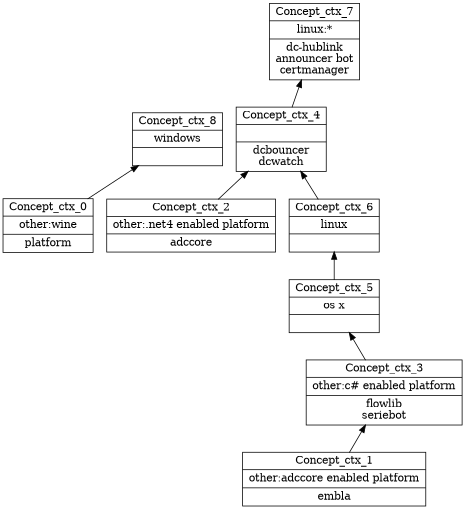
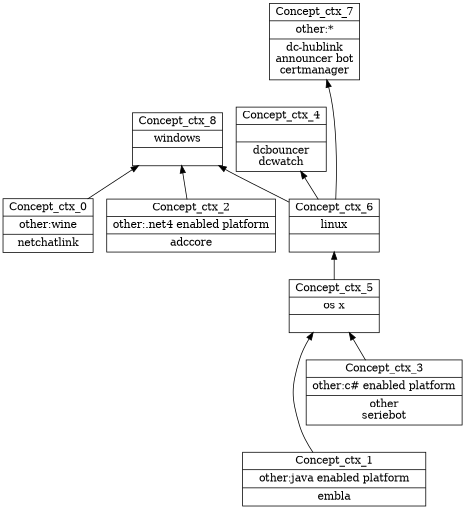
(315, 30) -> (315, 30)
(296, 97) -> (336, 143)
none -> (257, 186)
(230, 188) -> (185, 186)
(48, 243) -> (48, 243)
(384, 404) -> (384, 404)
(355, 442) -> (293, 396)
(334, 478) -> (334, 478)
